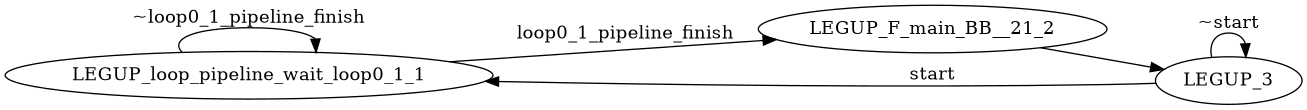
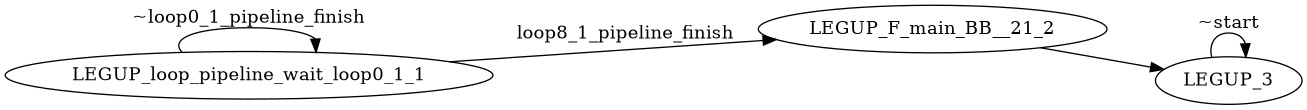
(626, 34) -> (626, 34)
(827, 86) -> none
